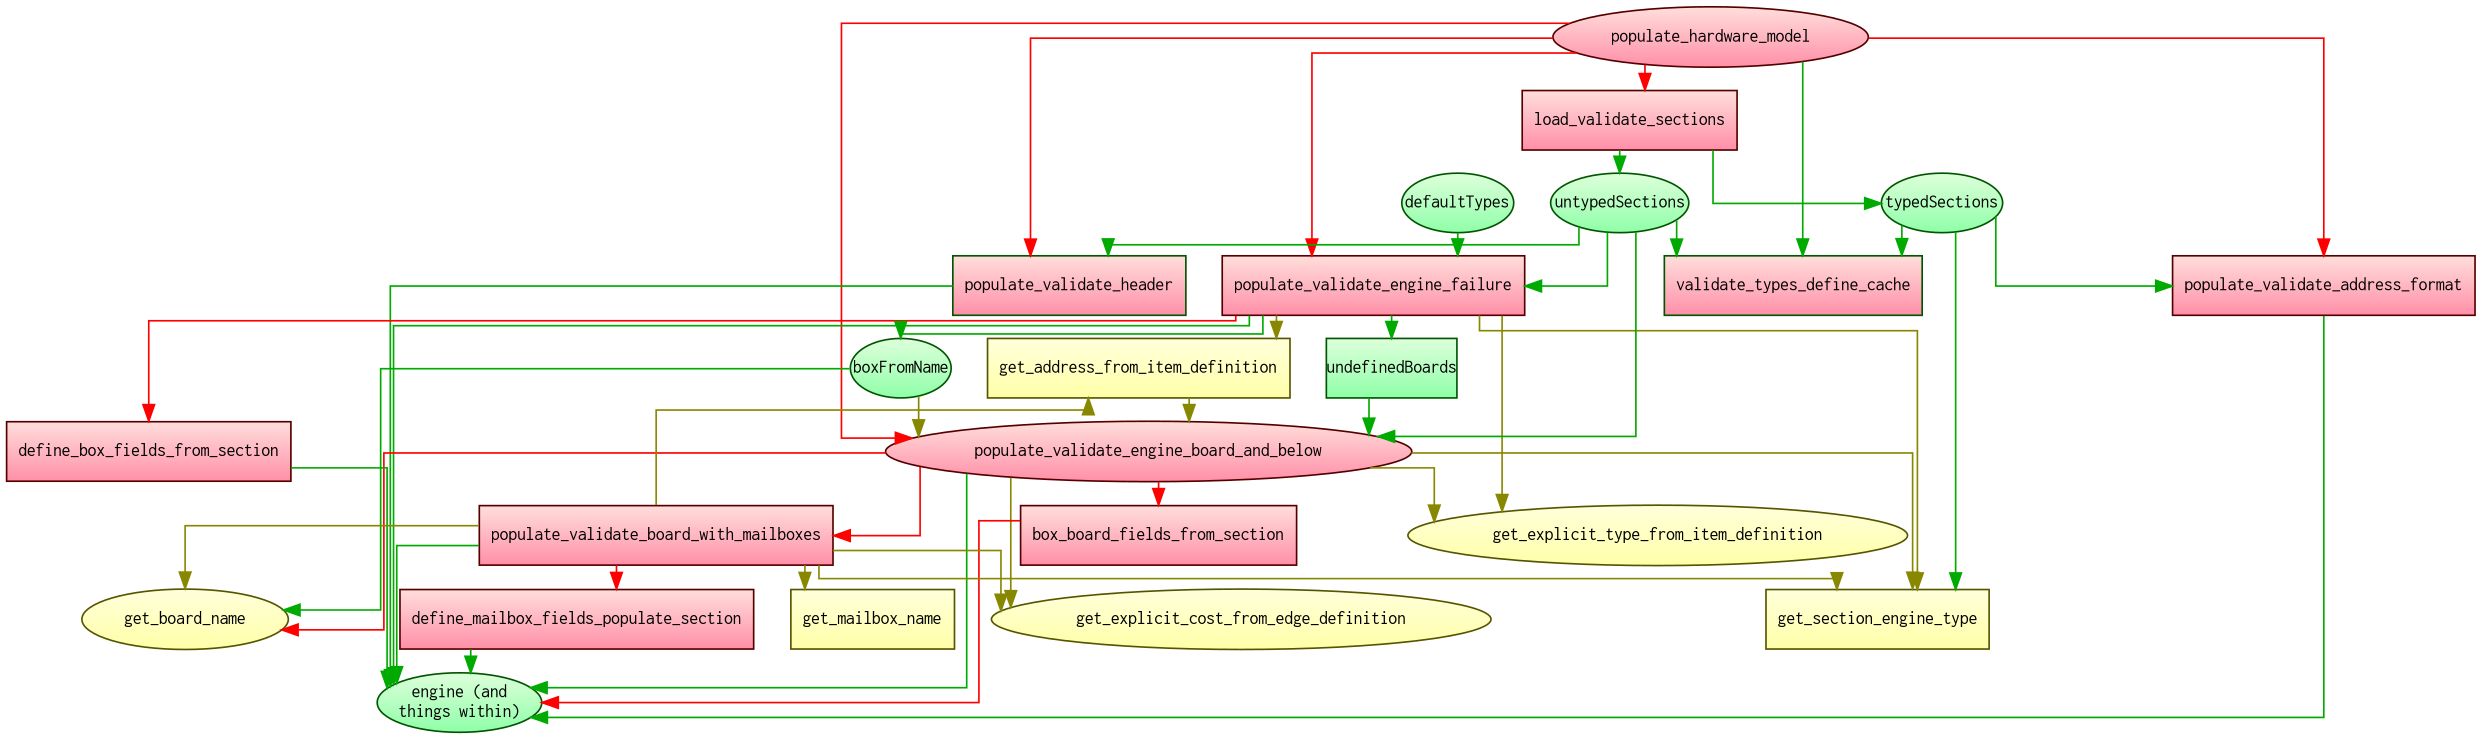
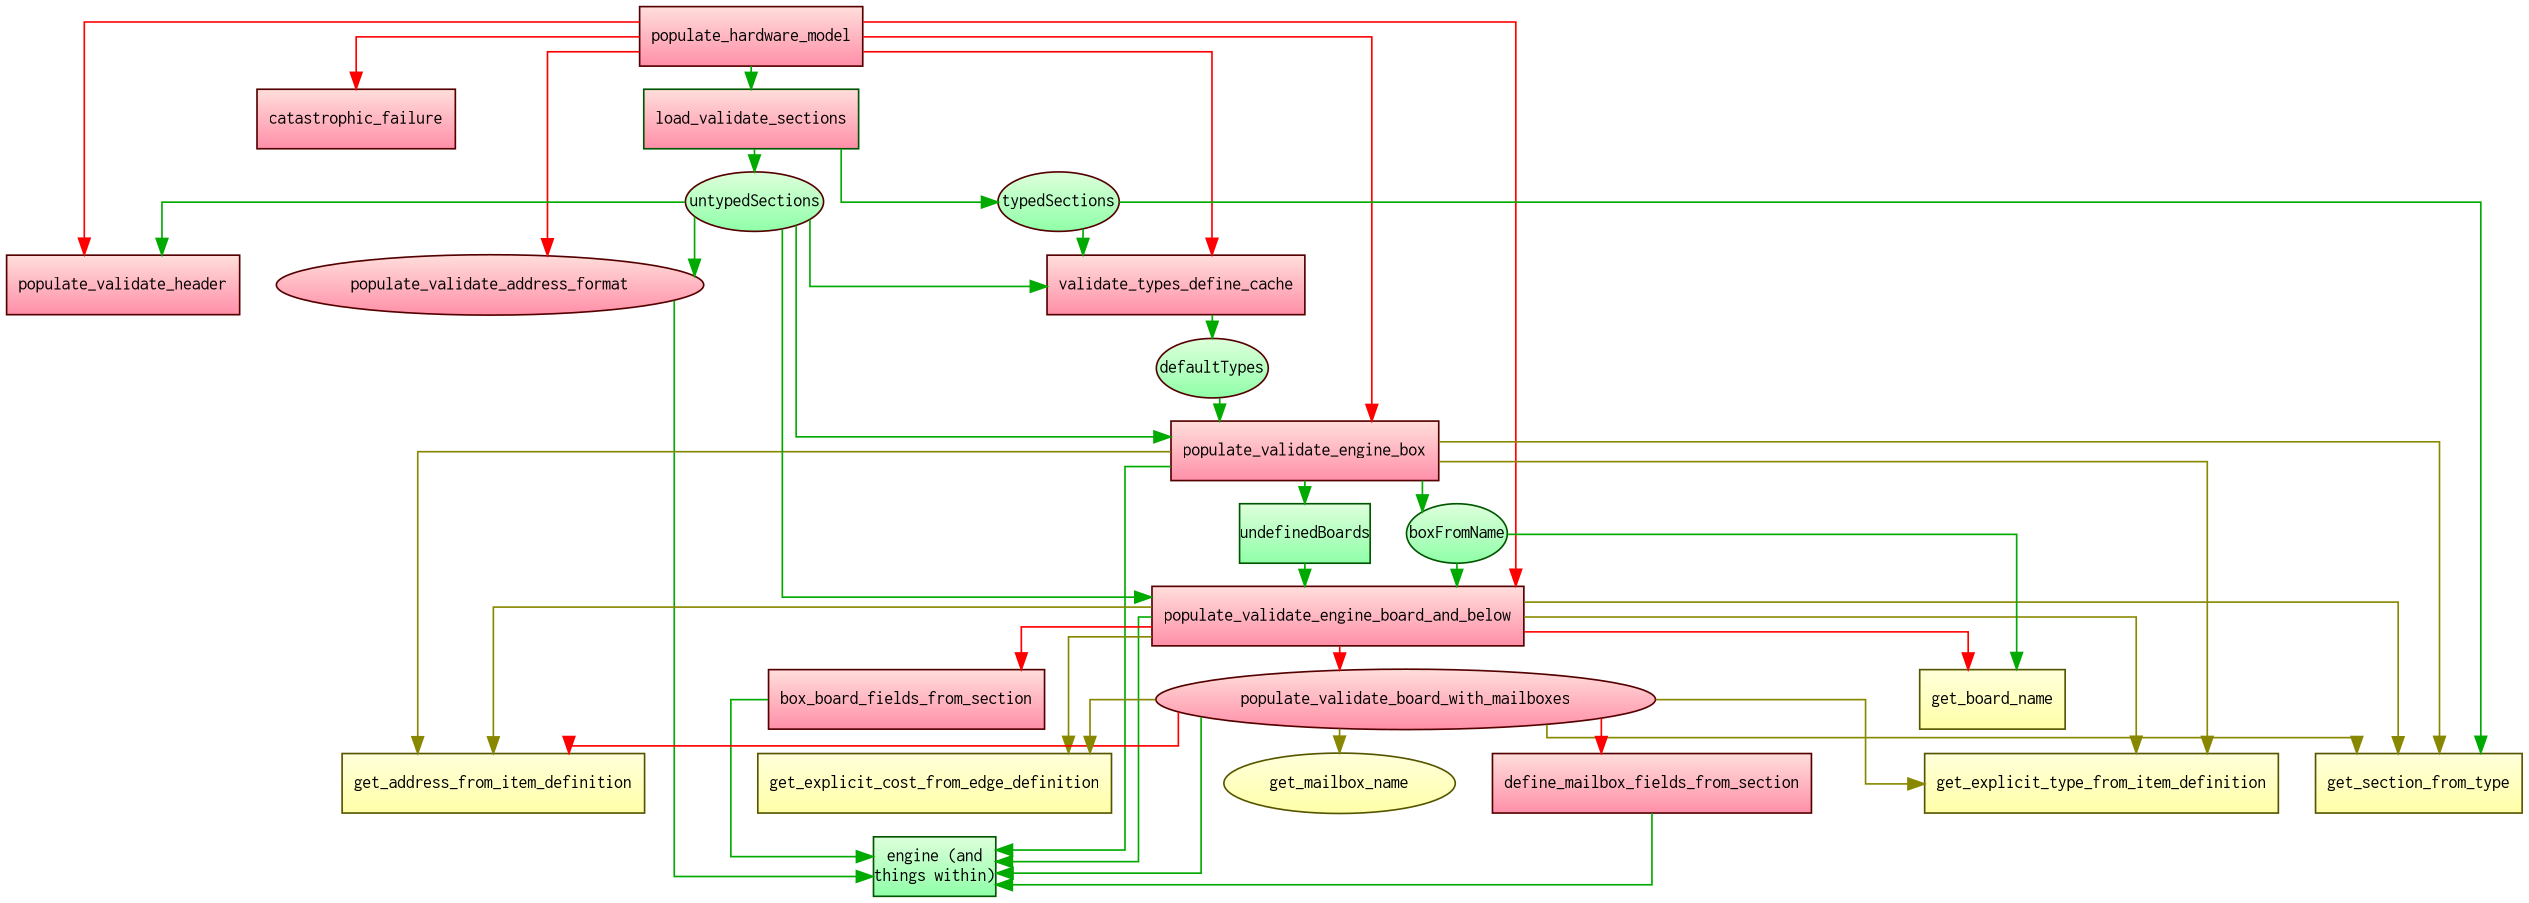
(1711, 37) -> (751, 36)
(1645, 69) -> (751, 69)
none -> (356, 119)
(1630, 120) -> (751, 119)
(1803, 150) -> (1131, 52)
(1458, 203) -> (1212, 368)
(1620, 203) -> (754, 202)
(1942, 203) -> (1059, 202)
(480, 286) -> none
(1069, 286) -> (123, 285)
(1373, 286) -> (1305, 451)
(1793, 286) -> (1176, 285)
(2041, 286) -> (695, 238)
(2324, 286) -> (490, 285)
none -> (1212, 318)
(1189, 401) -> (758, 607)
(919, 408) -> (1457, 566)
(825, 410) -> (890, 746)
(149, 451) -> none
(1149, 451) -> (1338, 616)
(309, 526) -> (1824, 700)
(656, 535) -> (1406, 699)
(1658, 535) -> (2102, 783)
(185, 619) -> (1992, 699)
(577, 619) -> (1652, 783)
(873, 619) -> (1340, 783)
(1241, 619) -> (935, 783)
(1878, 619) -> (2419, 783)
(459, 703) -> (935, 867)
(880, 703) -> (731, 822)
